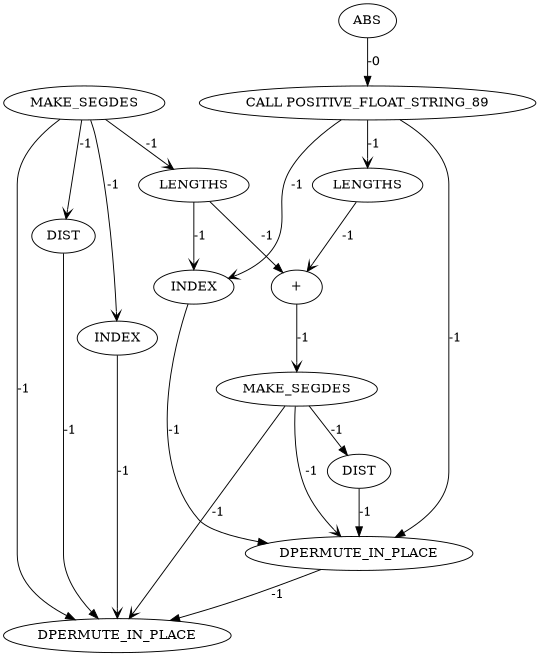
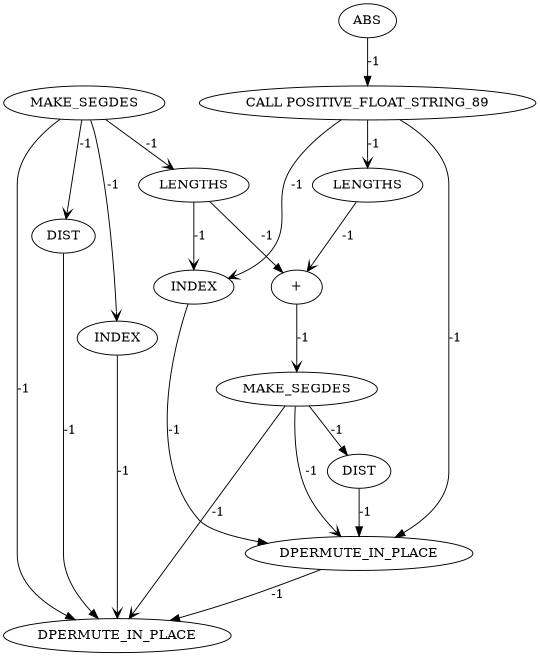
(374, 62) -> (374, 62)
